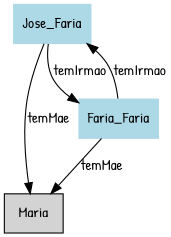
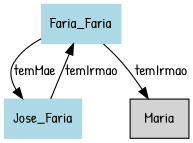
(140, 71) -> (35, 71)
(26, 112) -> none
(102, 166) -> (161, 71)
